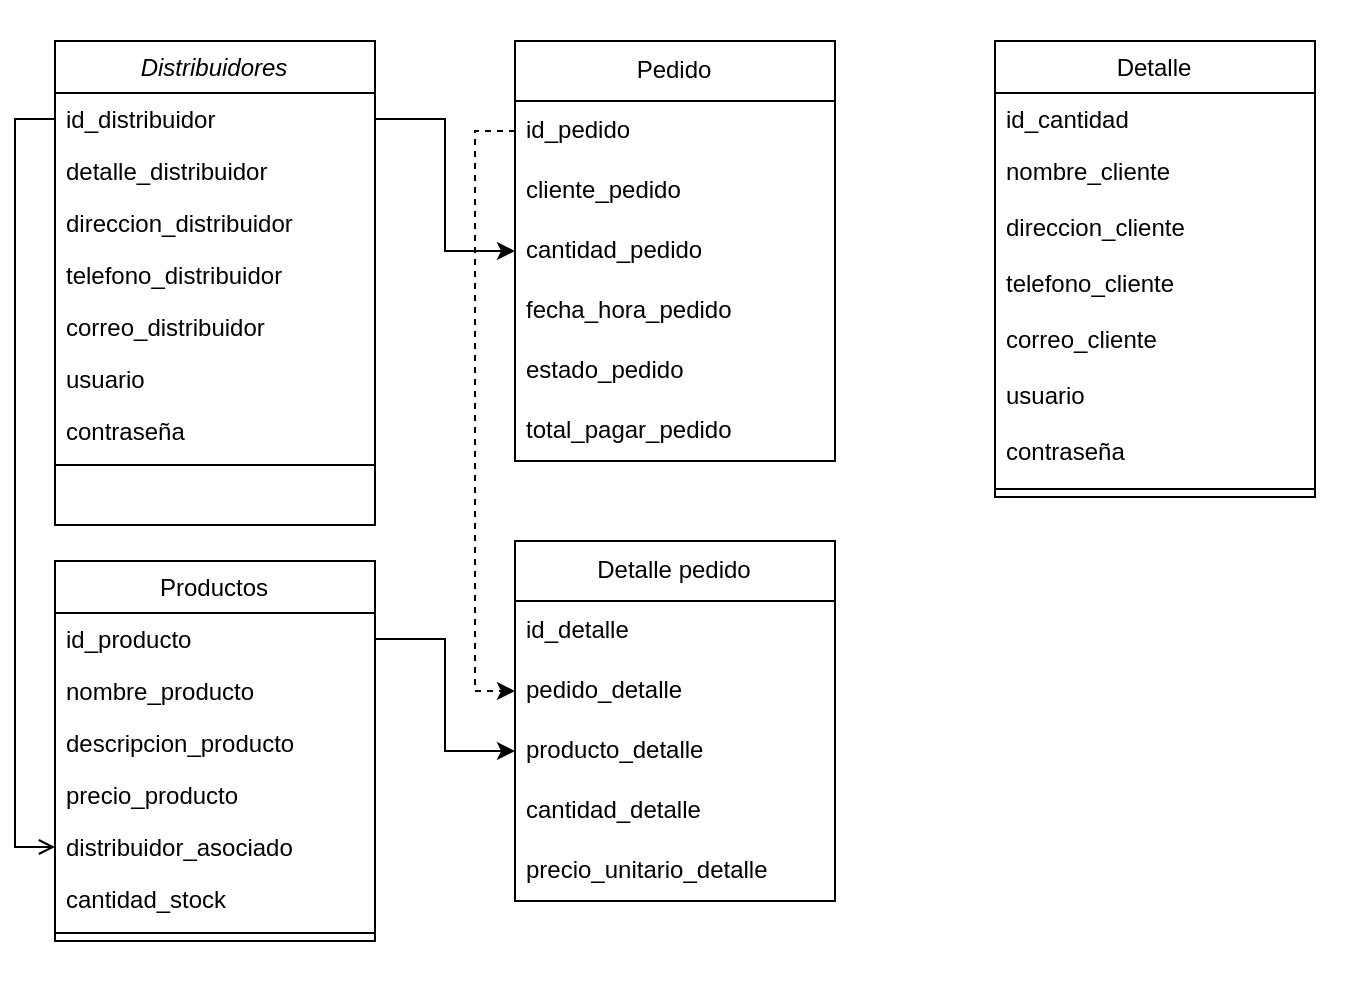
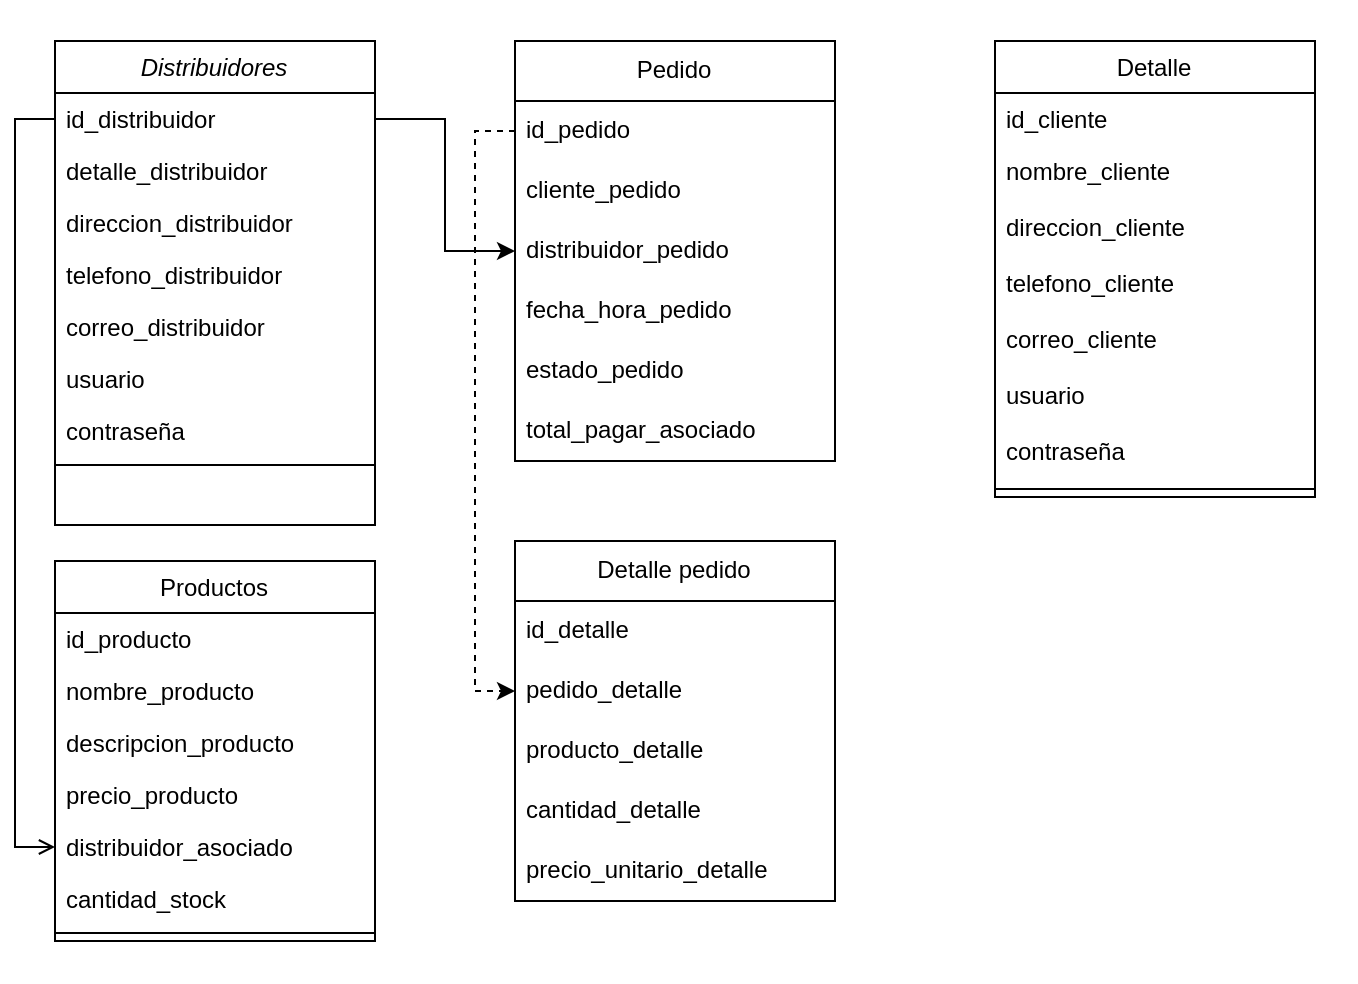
(1074, 120) -> (1064, 120)
(622, 251) -> (642, 251)
(642, 431) -> (655, 431)
(445, 690) -> none
